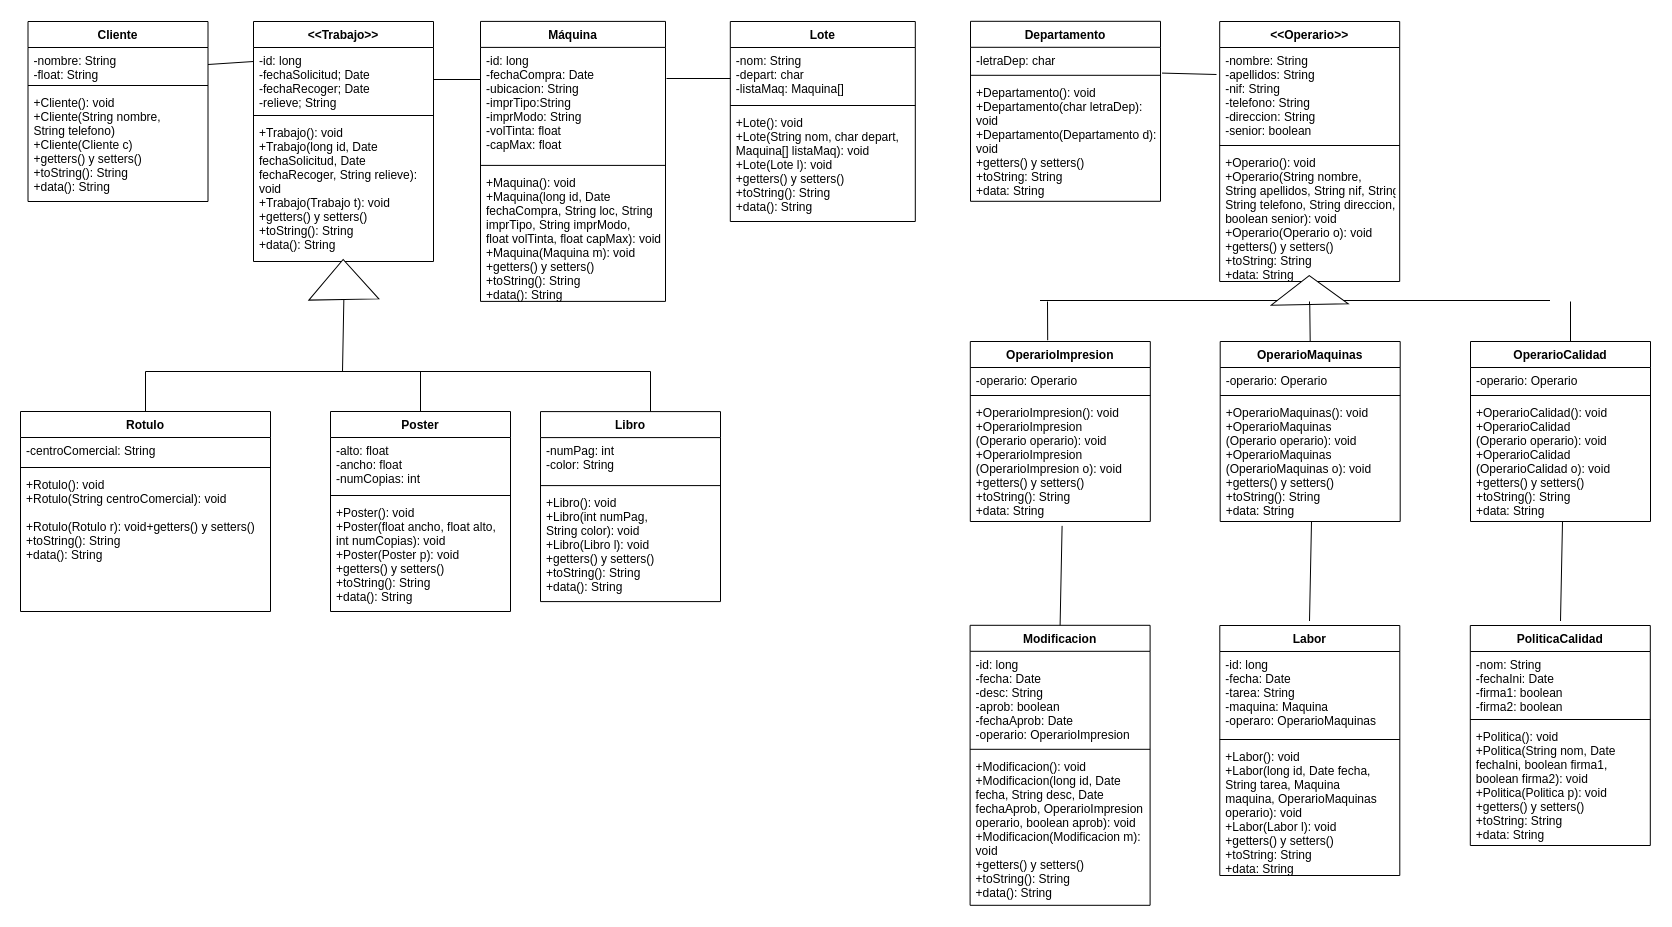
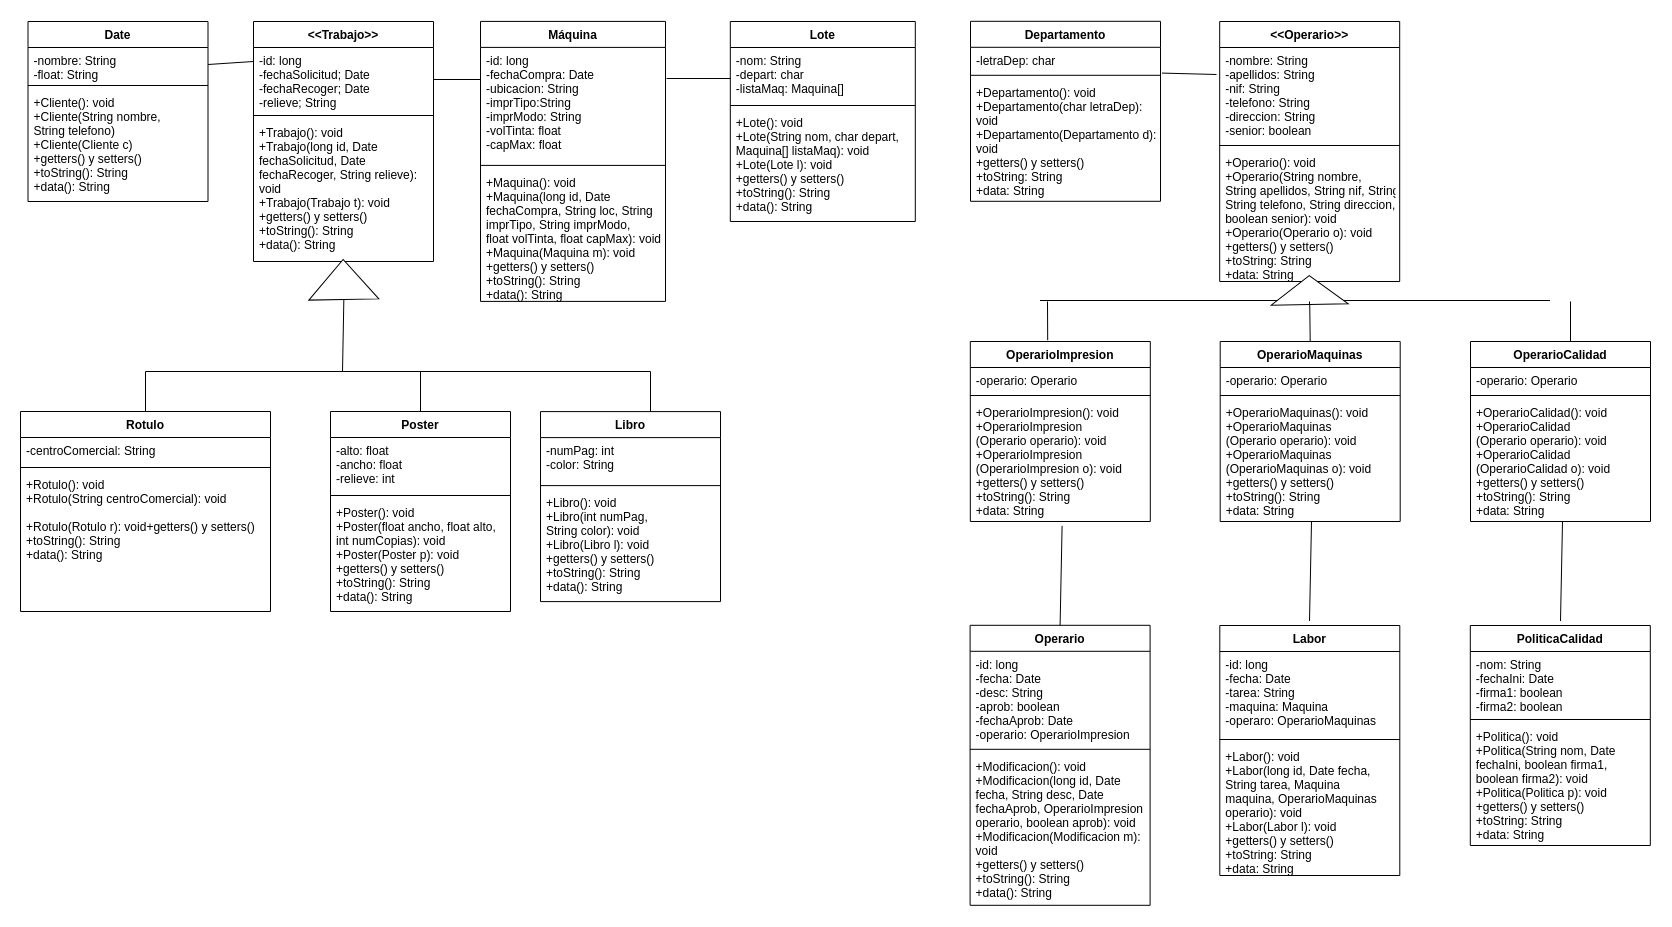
(118, 35) -> (118, 35)
(370, 451) -> (370, 451)
(1060, 639) -> (1060, 639)
